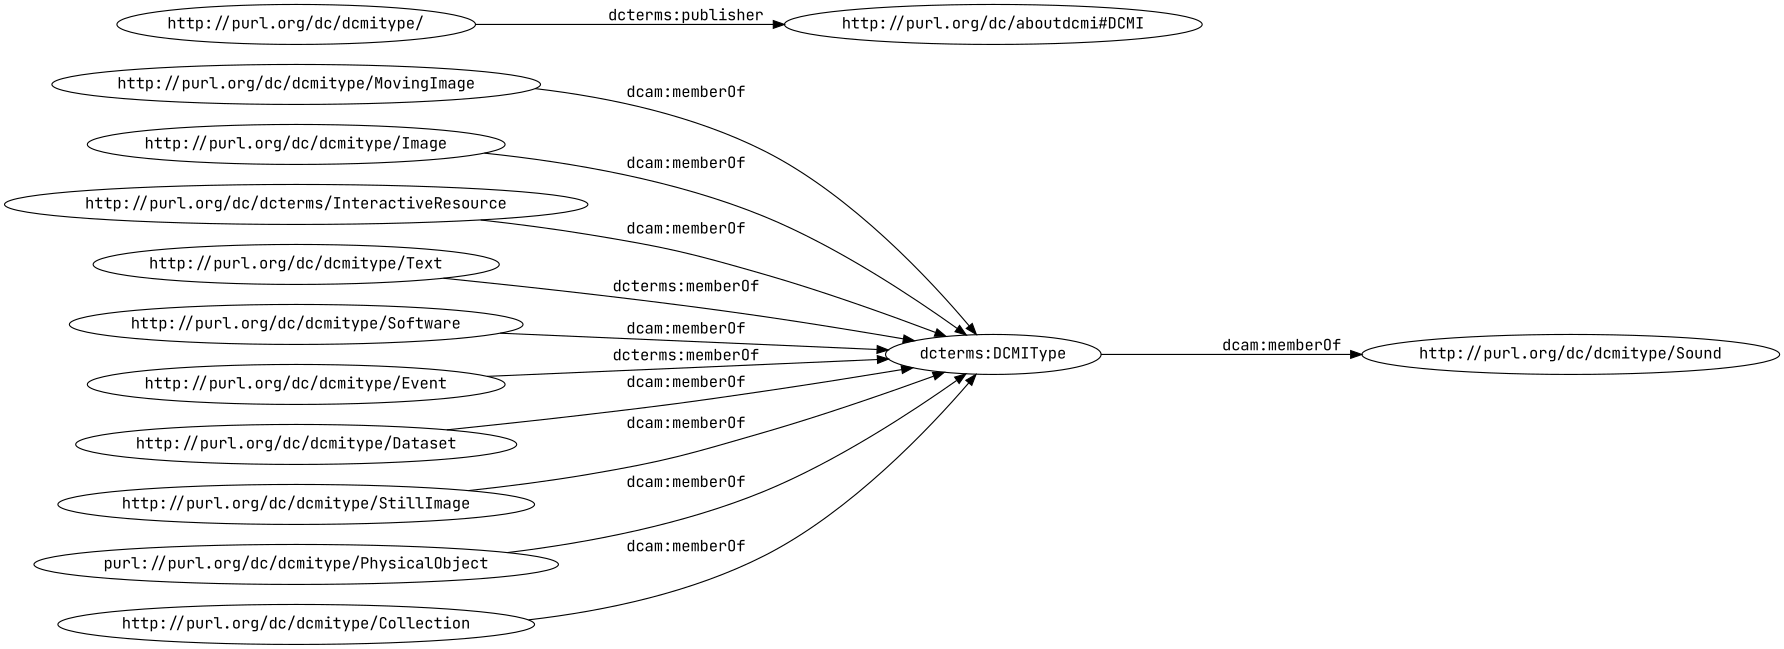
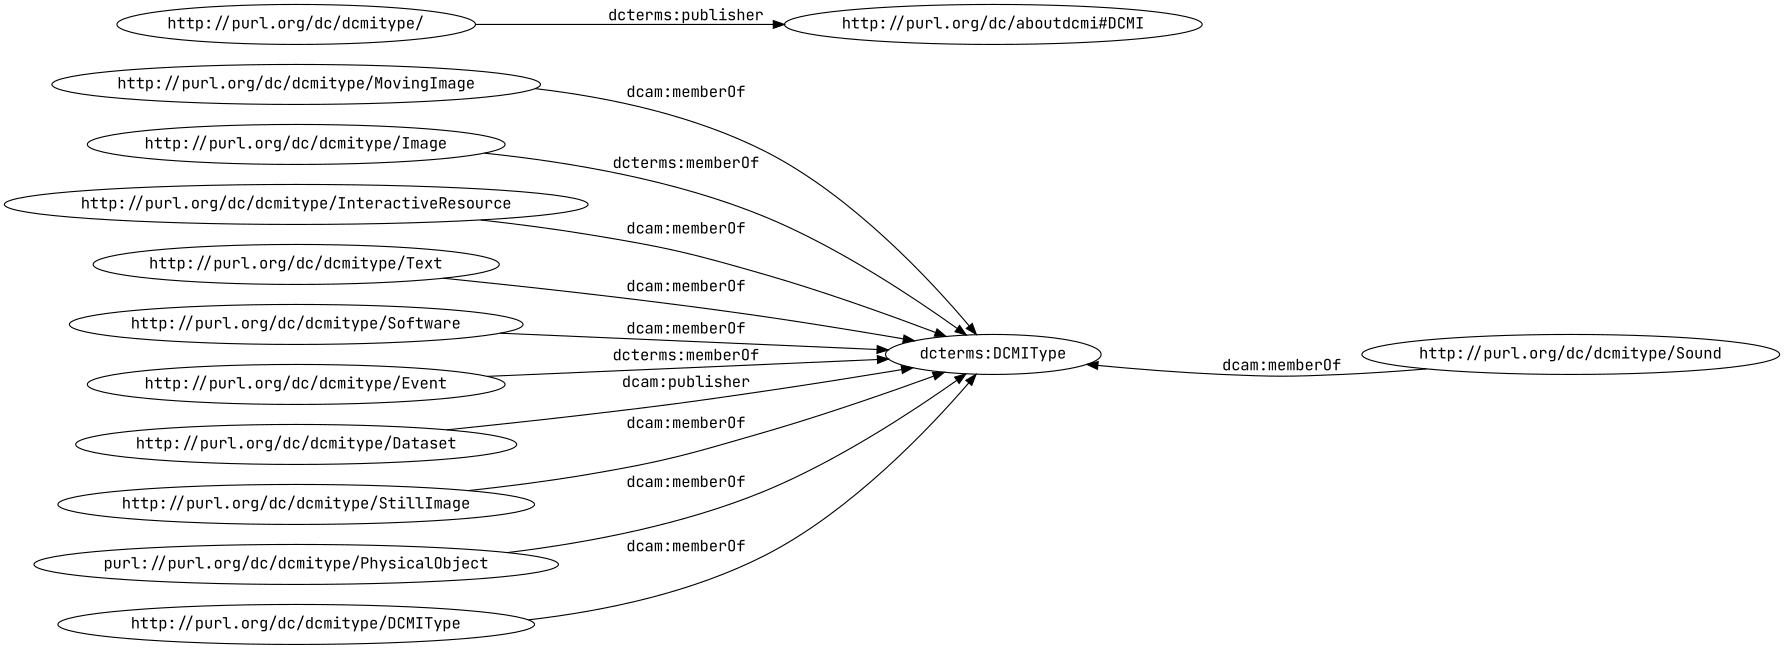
(686, 164) -> (686, 164)
(296, 204) -> (296, 204)
(686, 287) -> (686, 287)
(1226, 354) -> (1262, 376)
(686, 383) -> (686, 383)
(296, 624) -> (296, 624)
